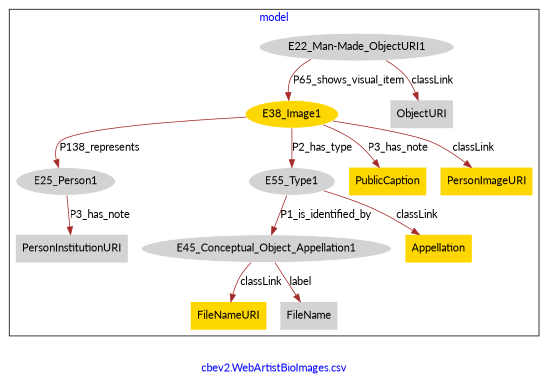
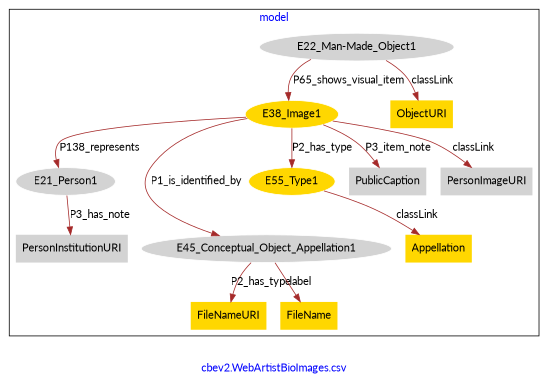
(357, 47) -> (357, 47)
(422, 114) -> (422, 114)
(398, 148) -> (398, 148)
(66, 181) -> (66, 181)
(292, 181) -> (292, 181)
(388, 181) -> (388, 181)
(486, 181) -> (486, 181)
(281, 211) -> (153, 165)
(261, 282) -> (261, 282)
(309, 316) -> (309, 316)
